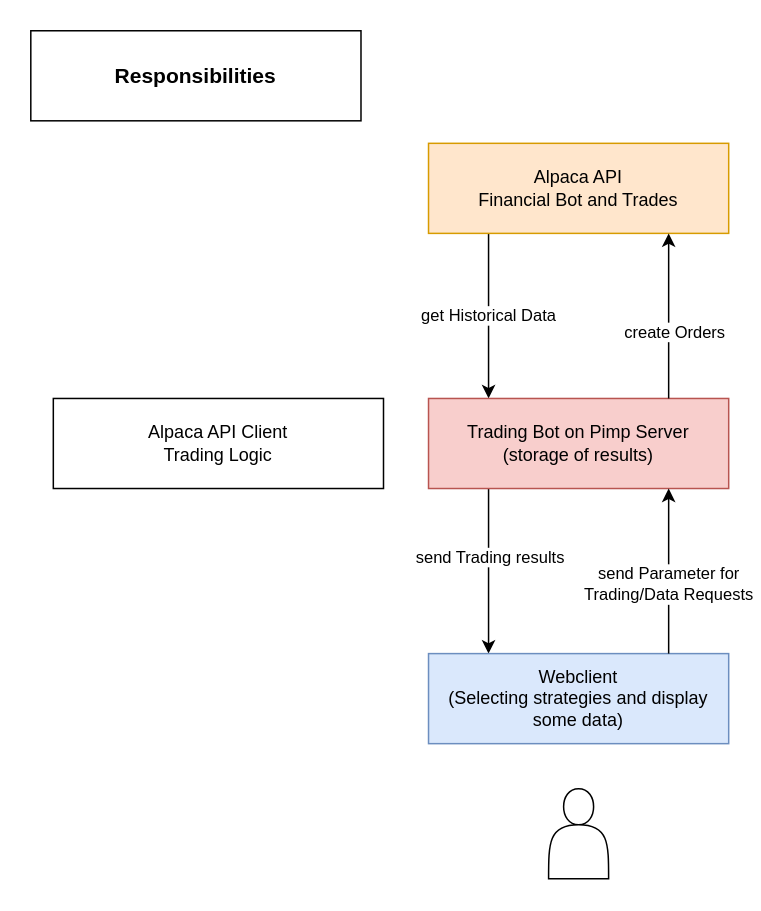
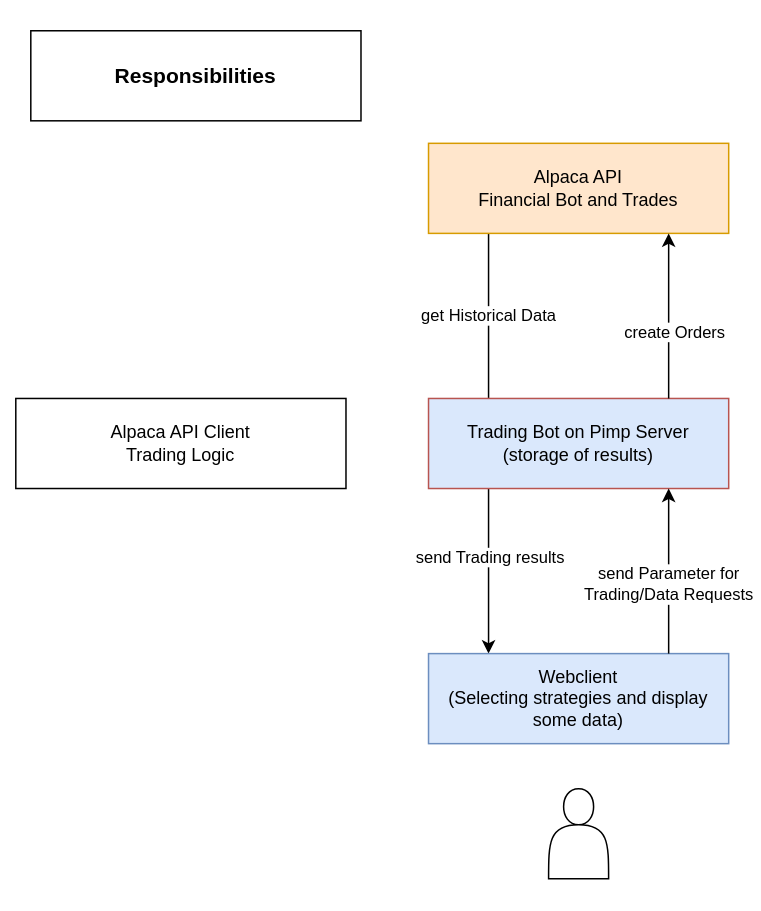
(488, 387) -> (488, 391)
(218, 443) -> (181, 443)
(578, 443) -> (578, 443)
